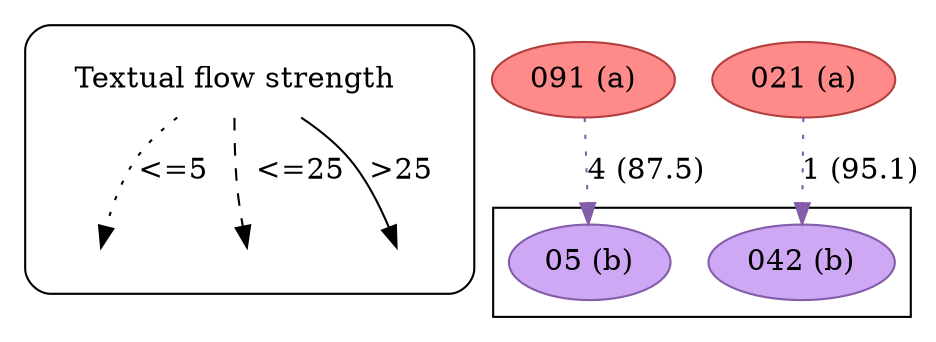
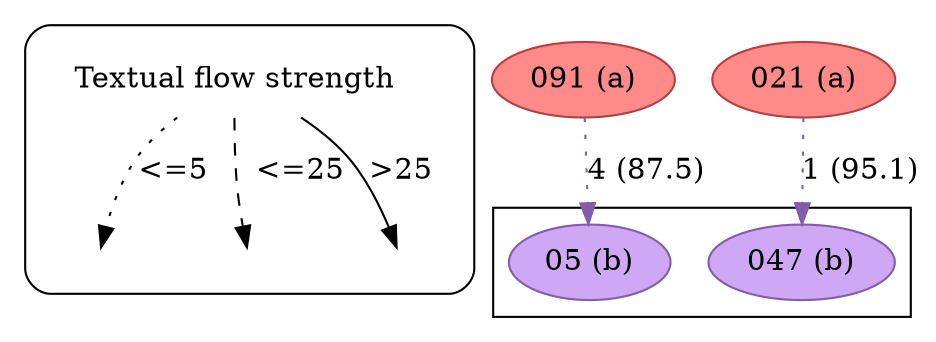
(802, 262) -> (802, 262)
